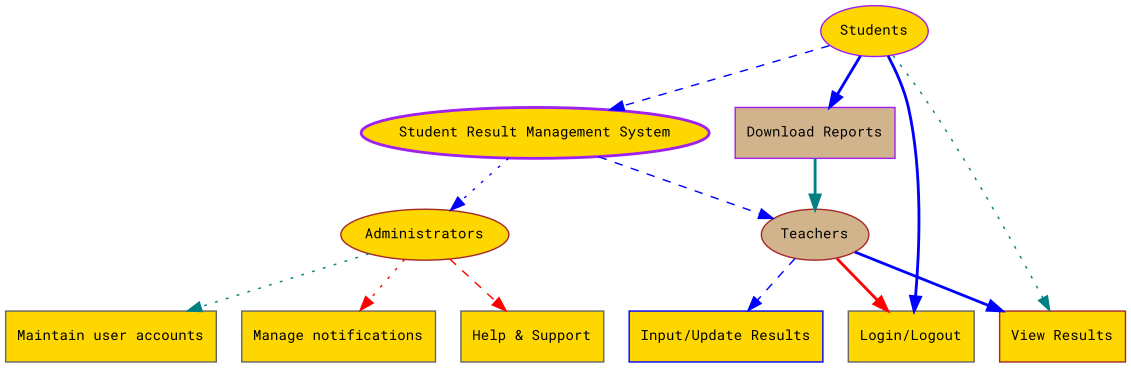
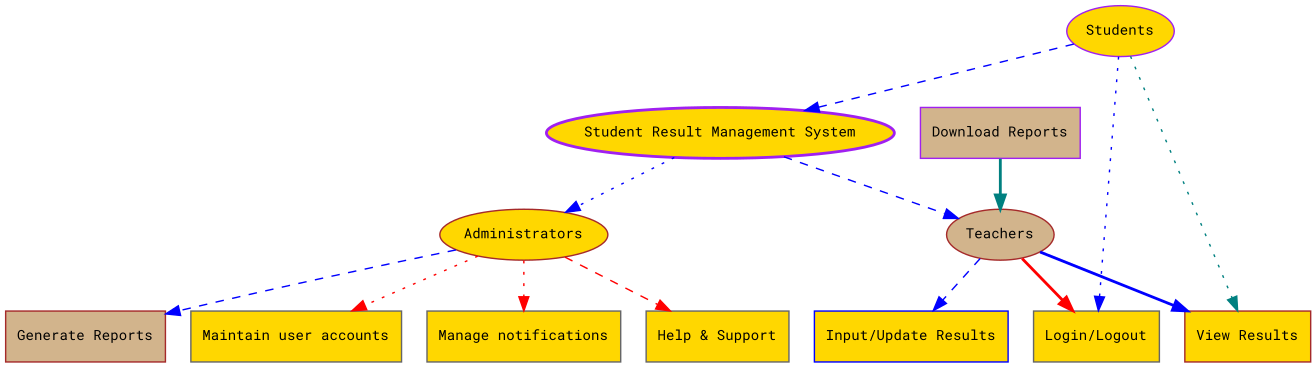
(849, 75) -> none
(917, 174) -> (1109, 177)
(285, 280) -> (421, 281)
none -> (86, 337)
